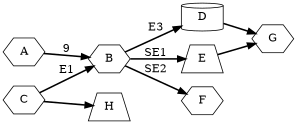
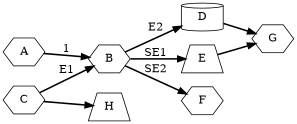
(156, 28) -> (156, 28)
(67, 49) -> (67, 49)
